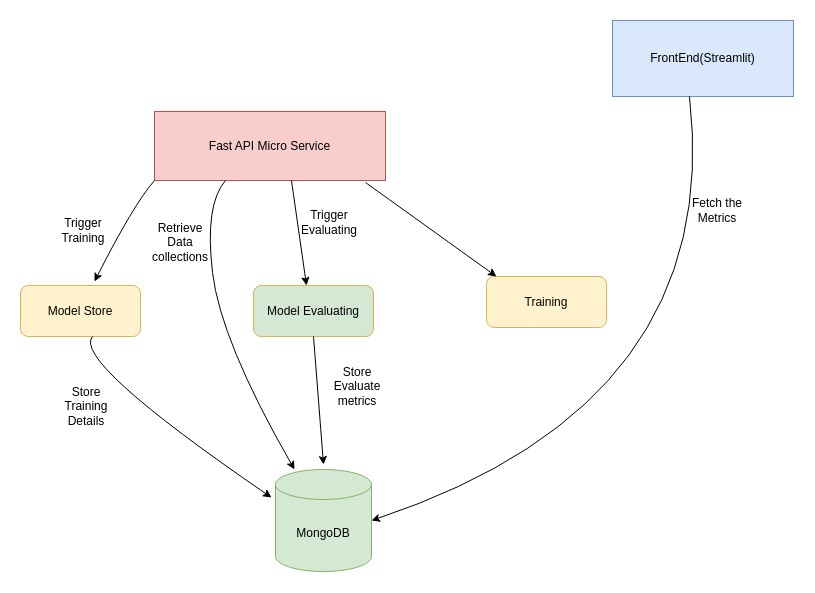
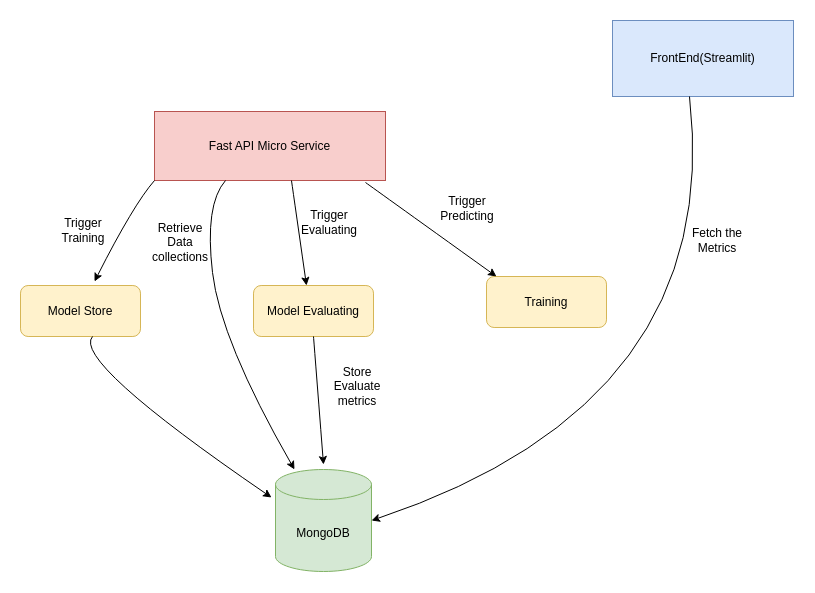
none -> (468, 209)
(718, 211) -> (718, 241)
(314, 311) -> (314, 311)
(87, 407) -> none
